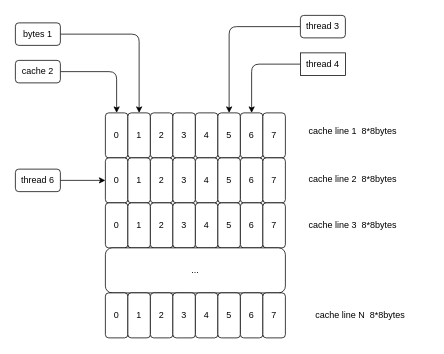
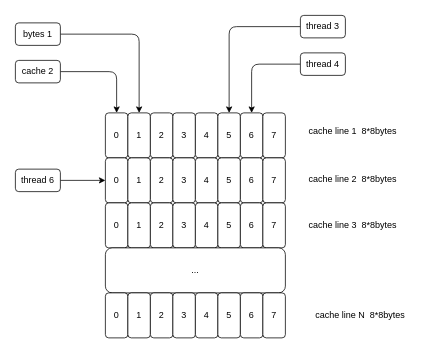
(323, 64) -> (323, 64)
